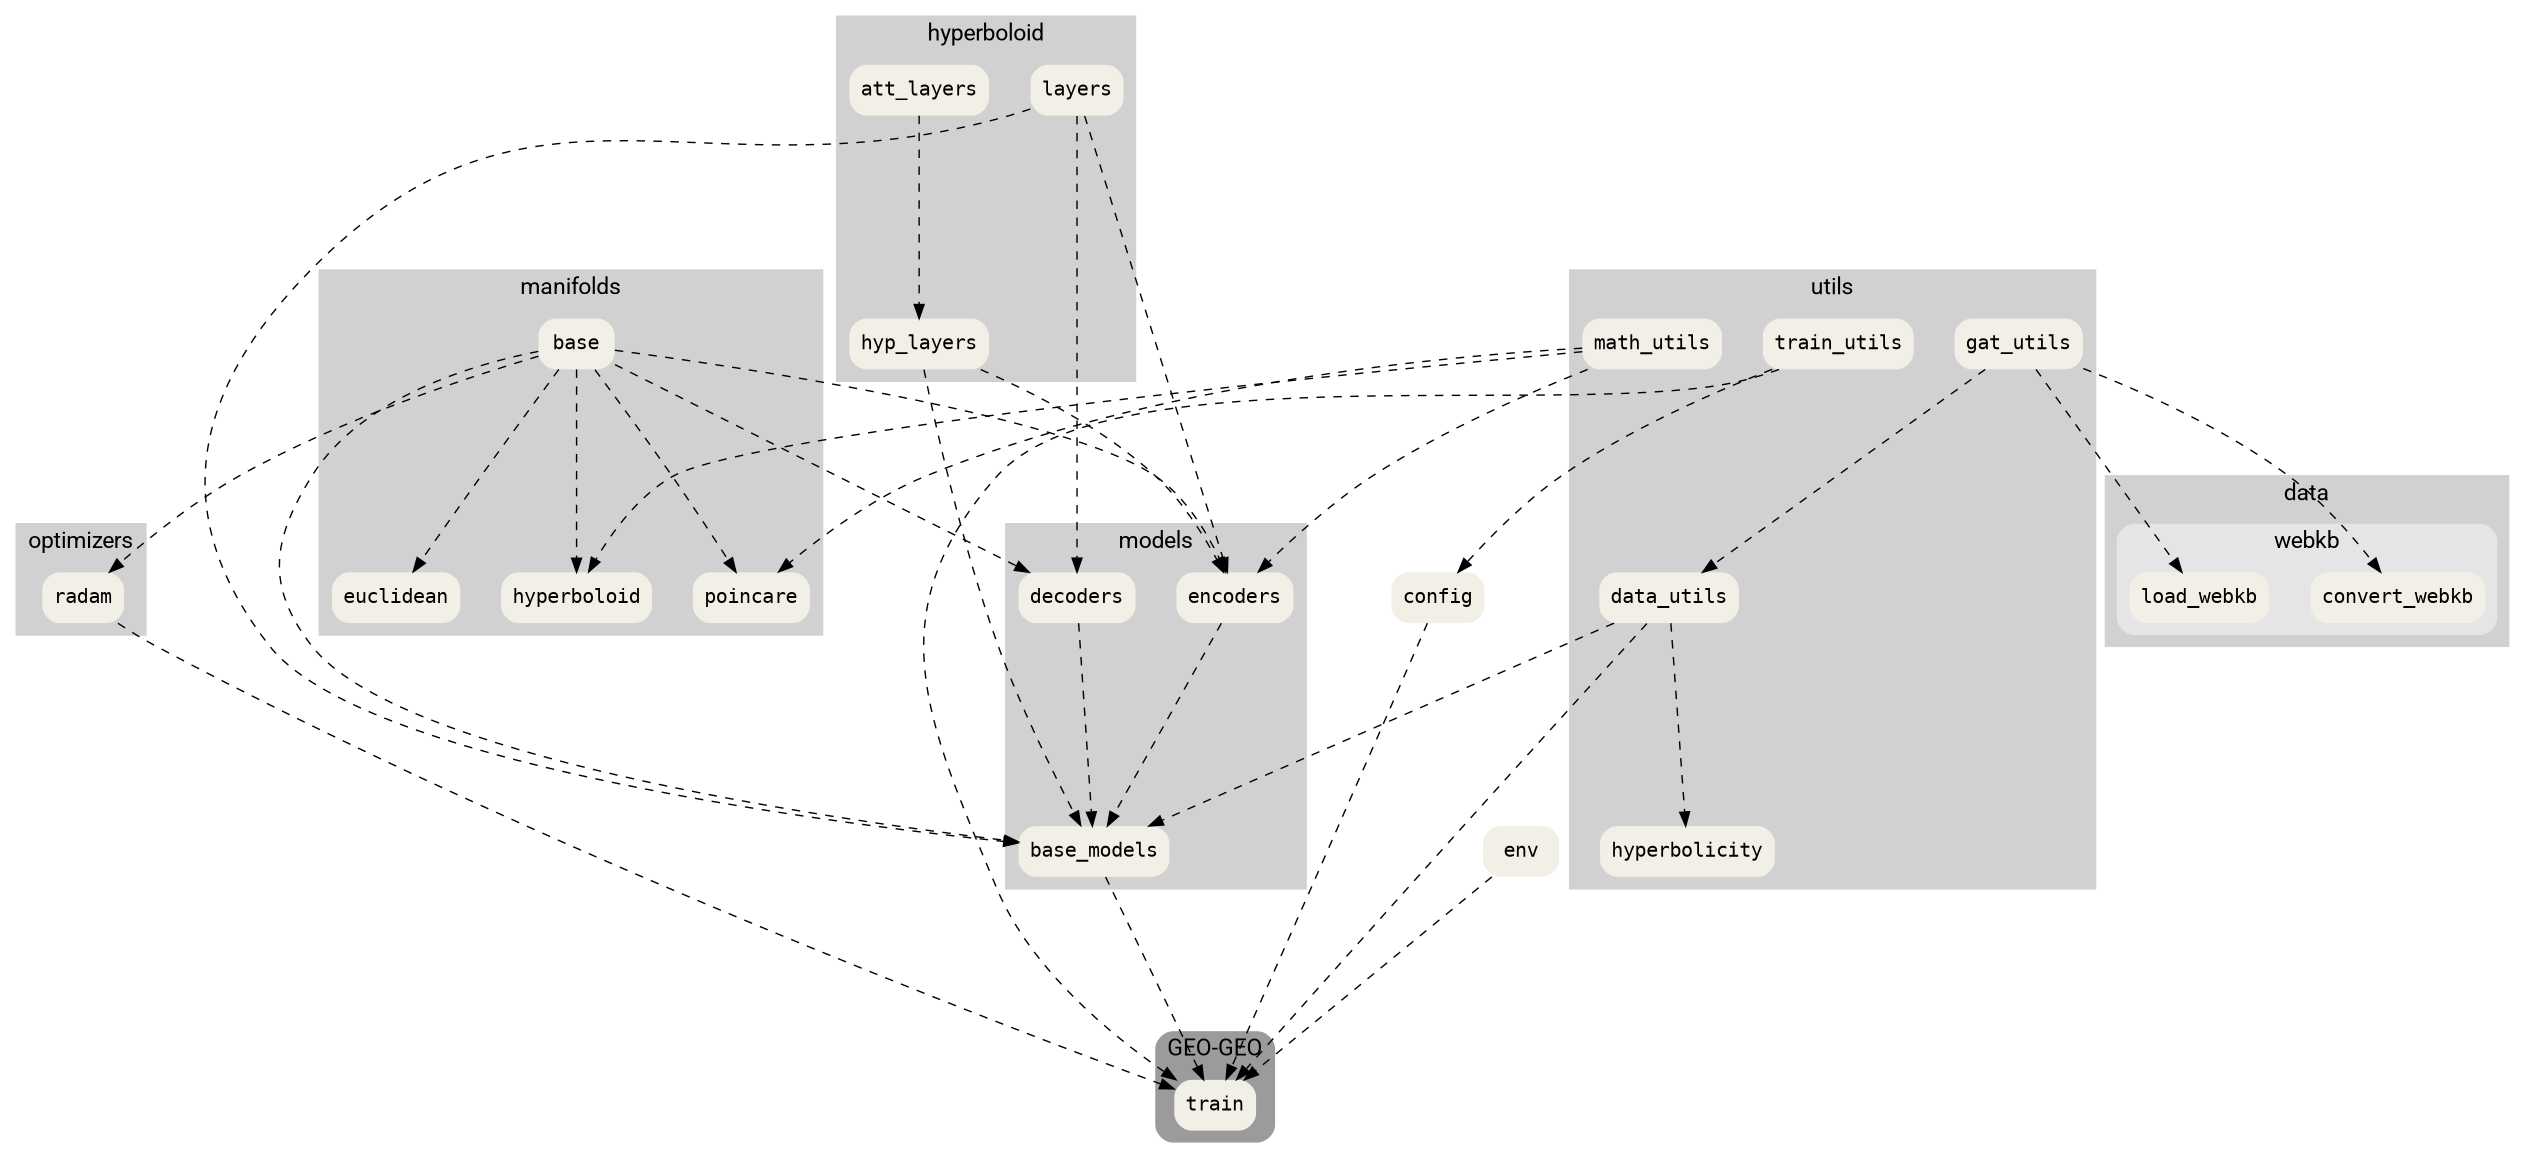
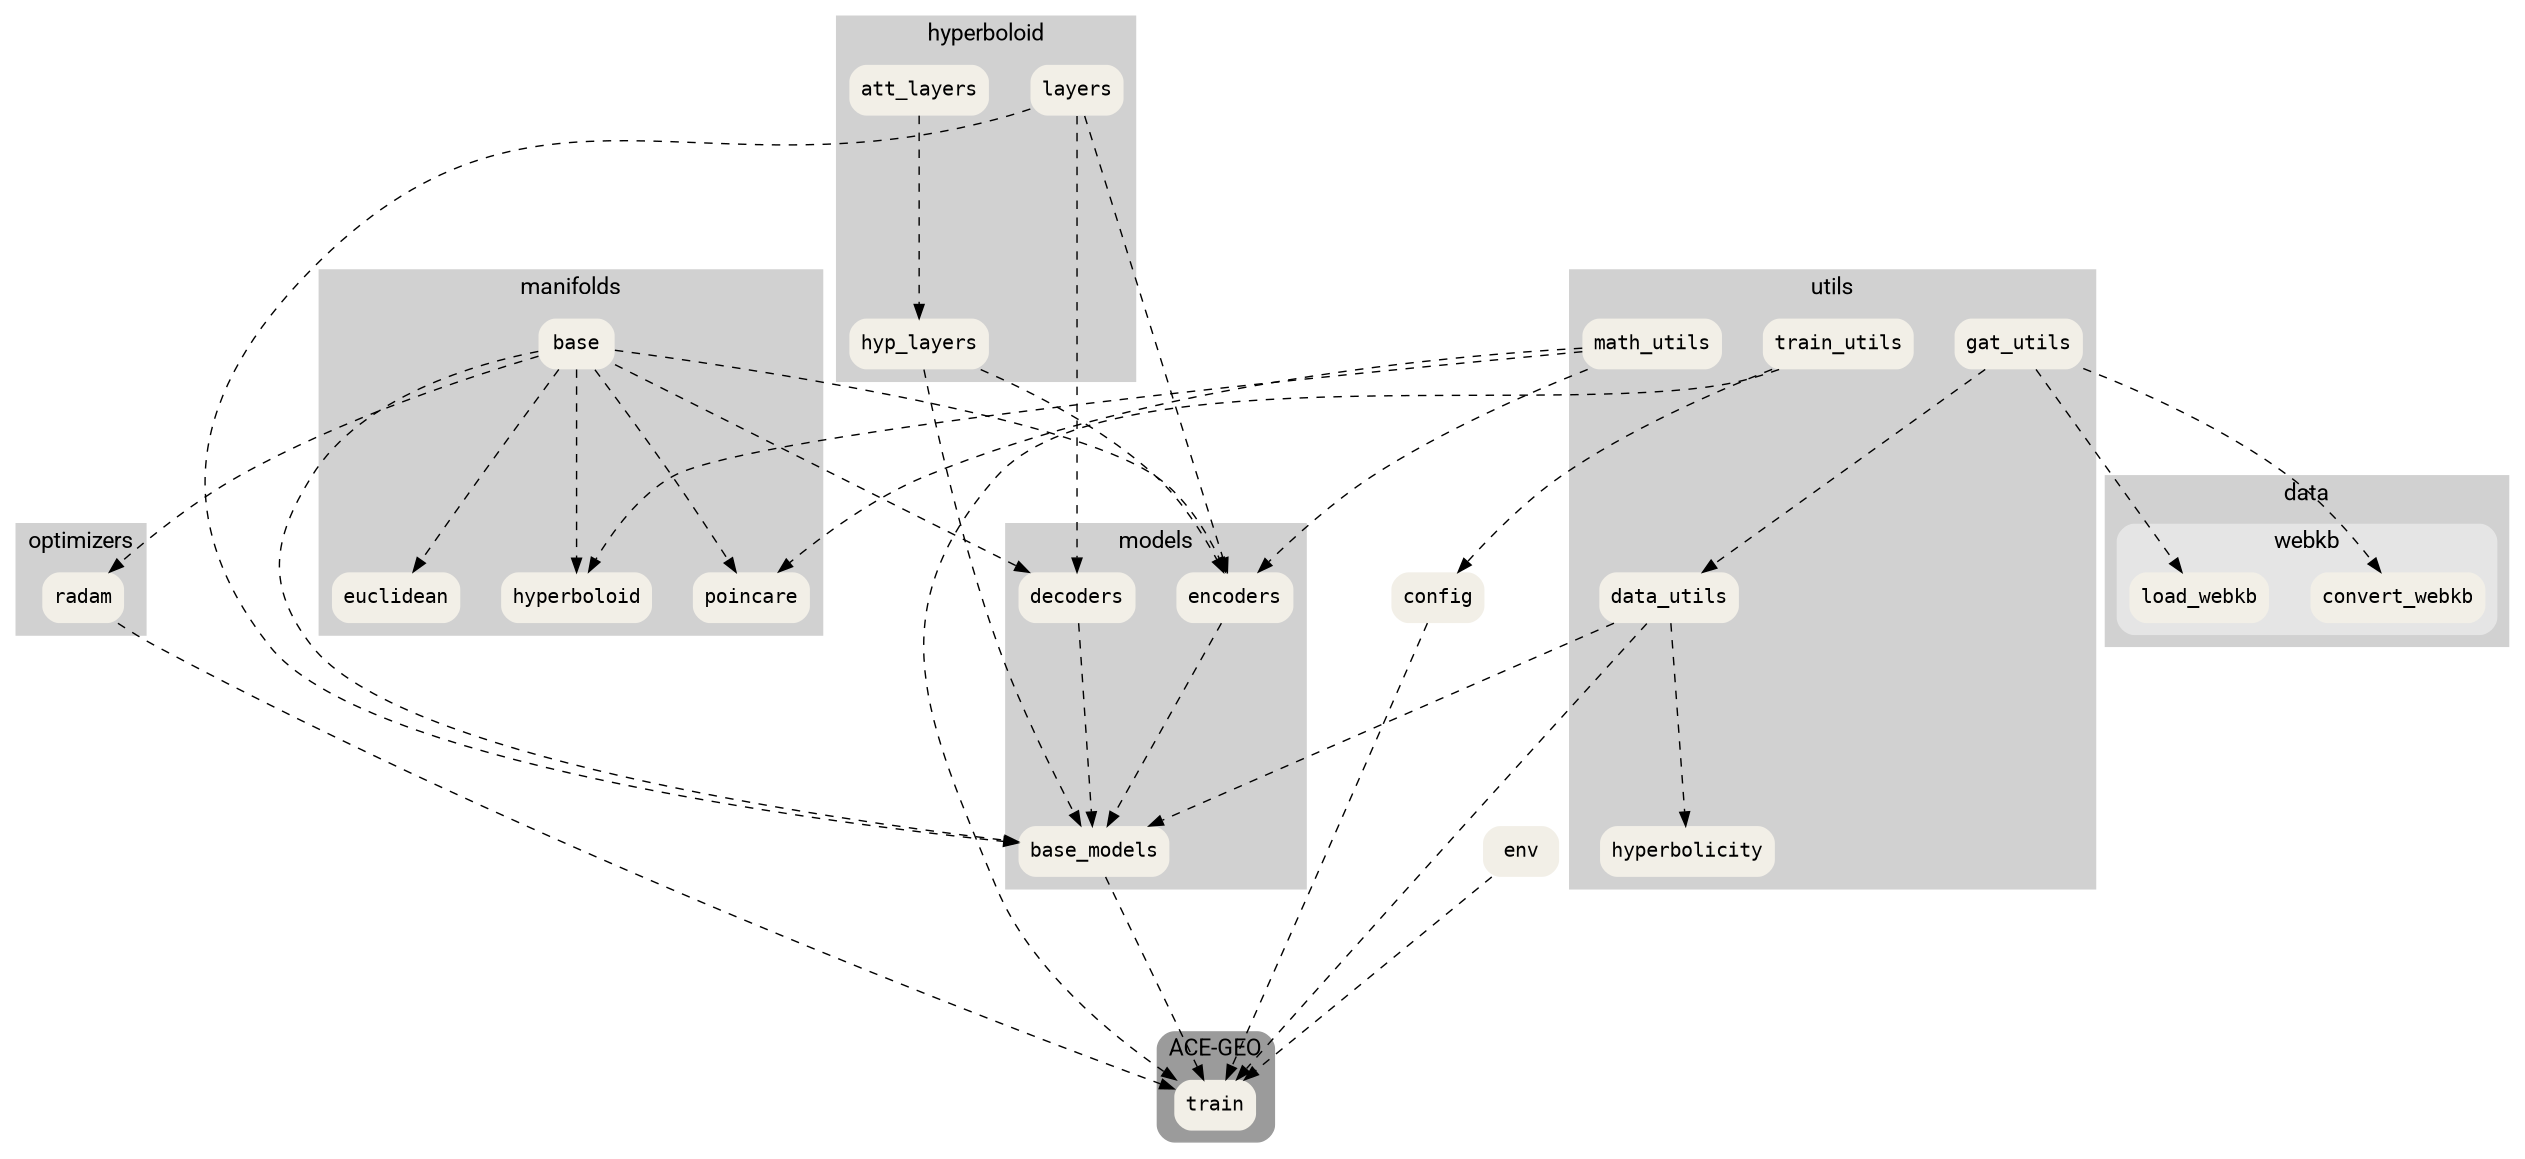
(1215, 1050) -> (1216, 1050)
